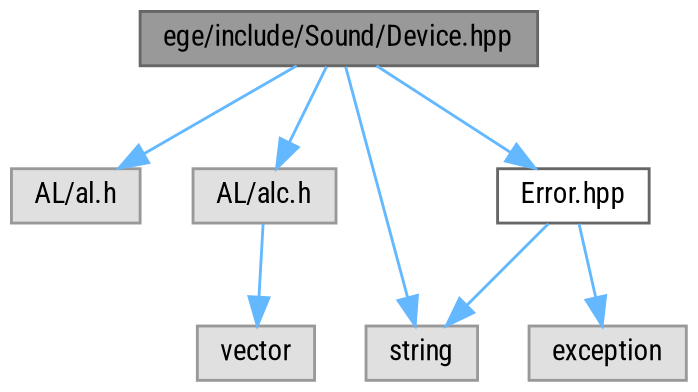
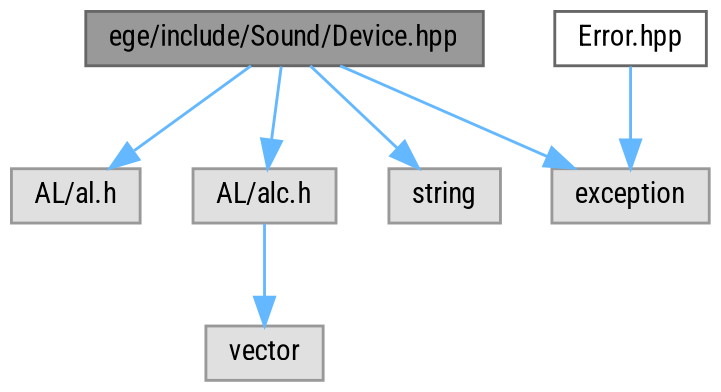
(443, 109) -> (444, 111)
(508, 264) -> none
